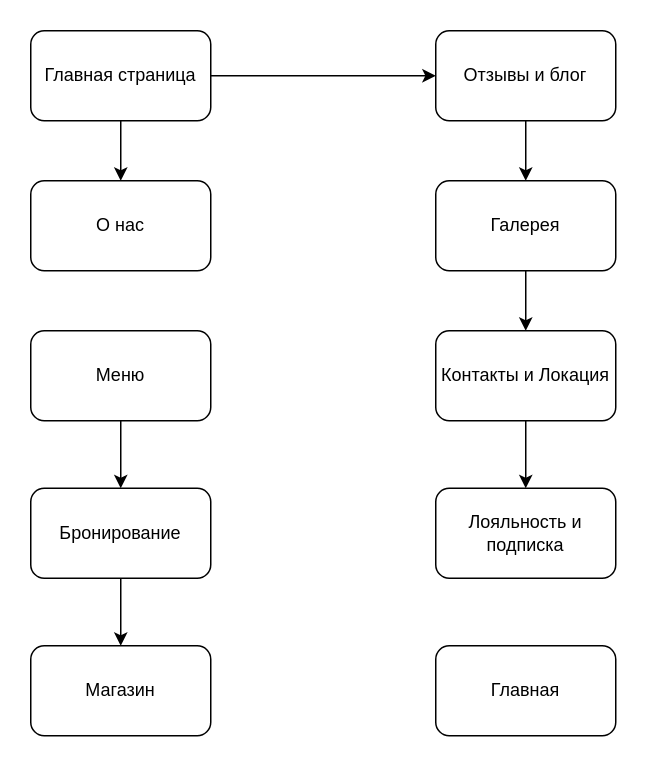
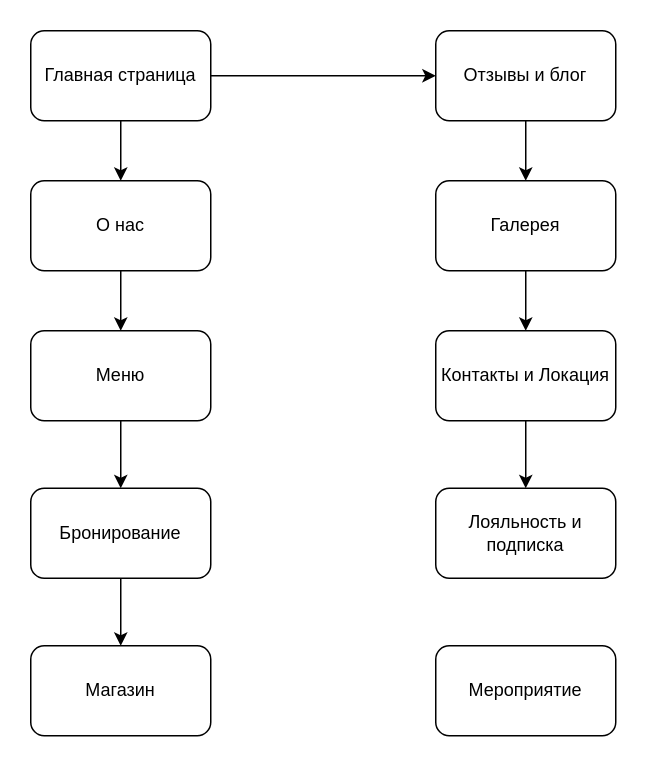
none -> (121, 296)
(526, 691) -> (526, 691)
